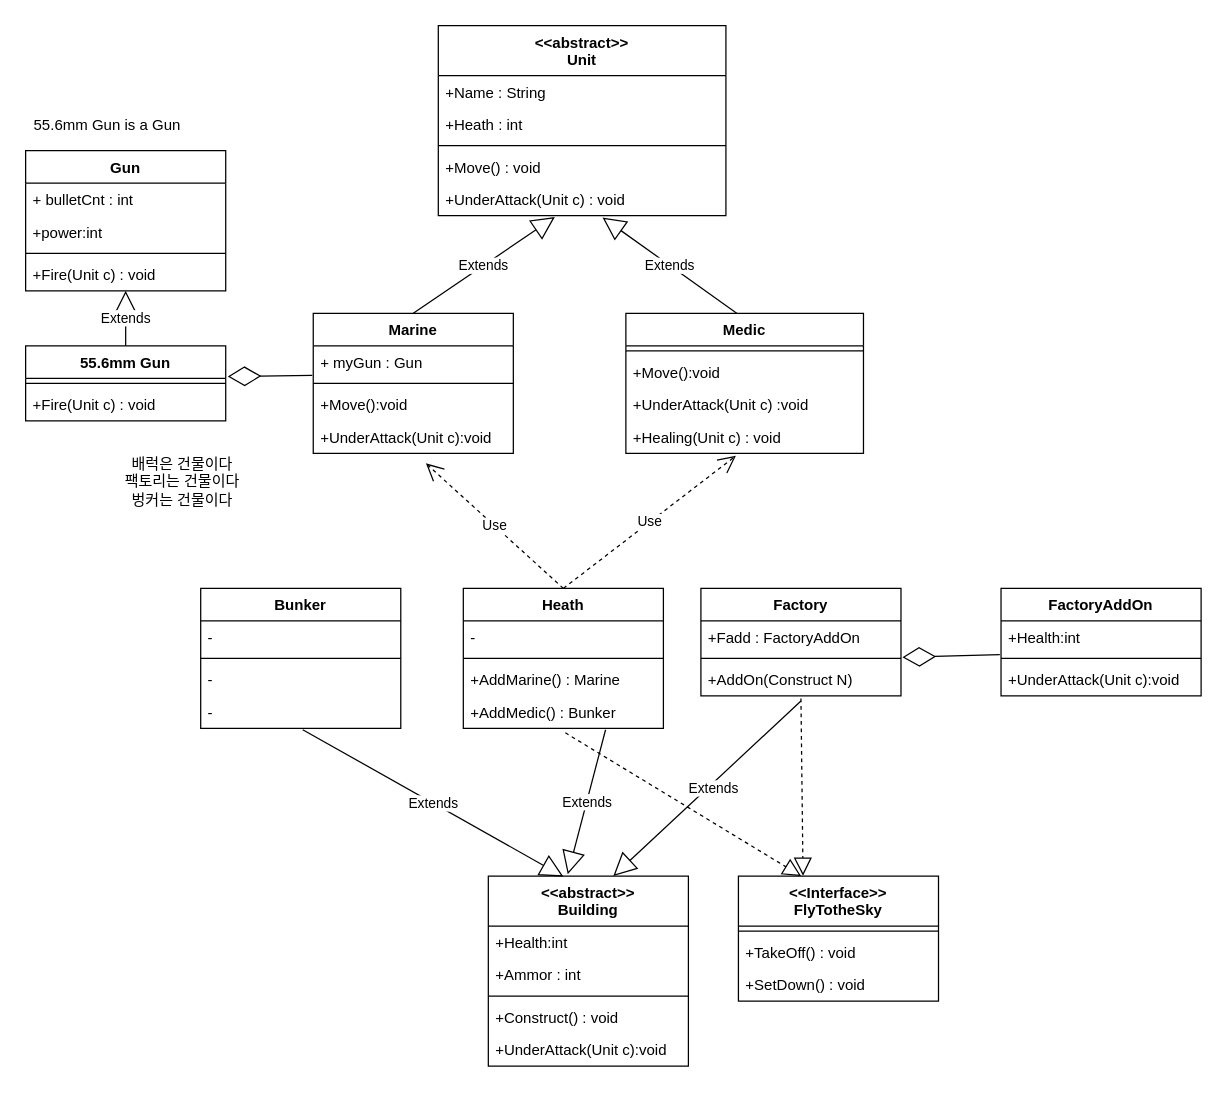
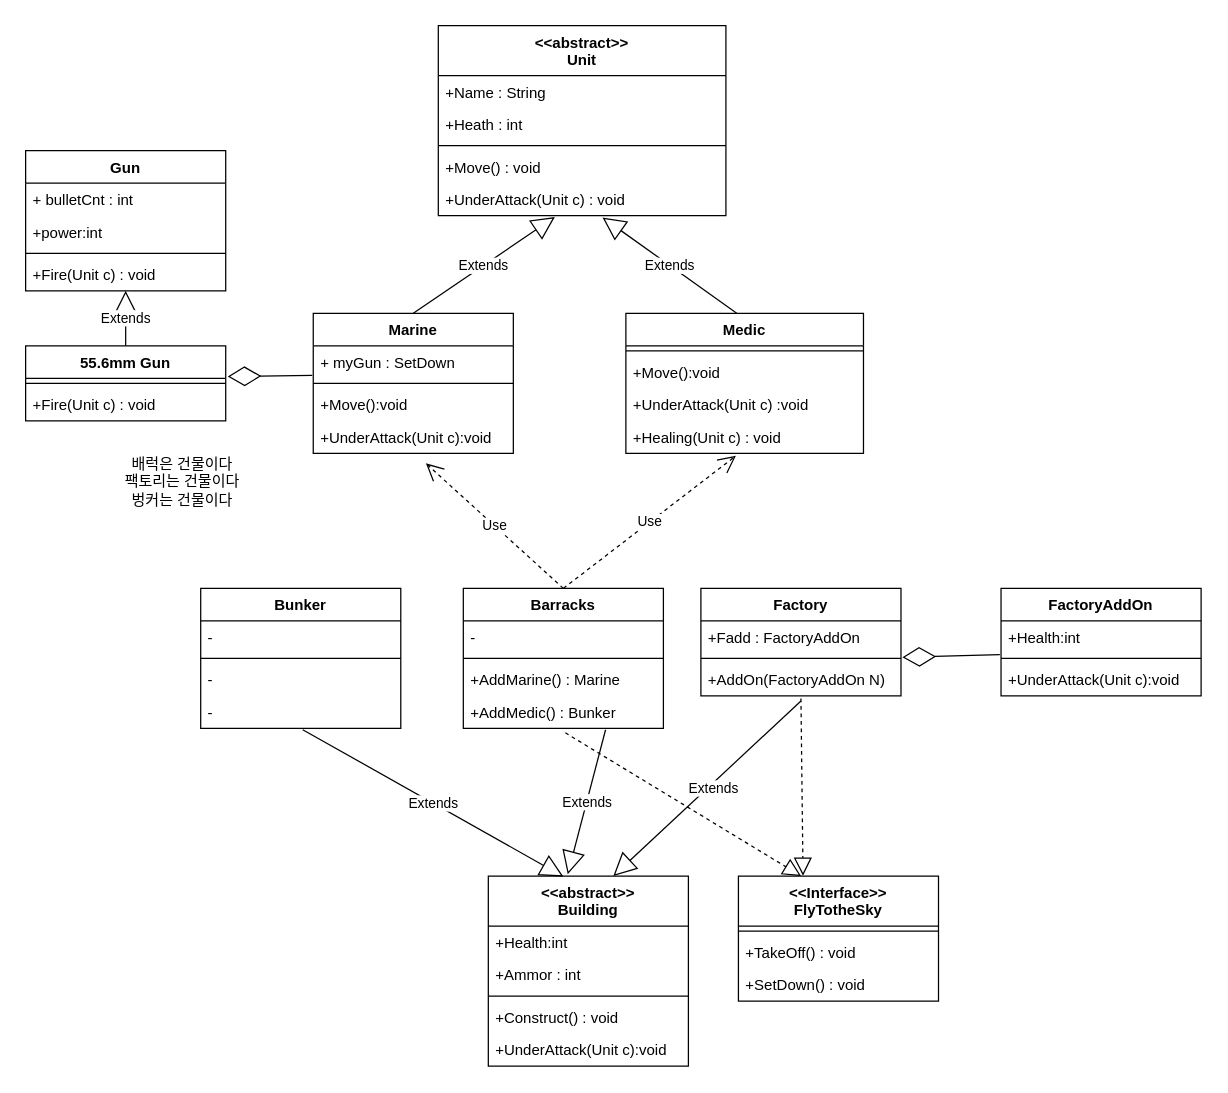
(107, 126) -> none
(367, 363) -> (384, 363)
(563, 605) -> (563, 605)
(785, 680) -> (798, 680)
